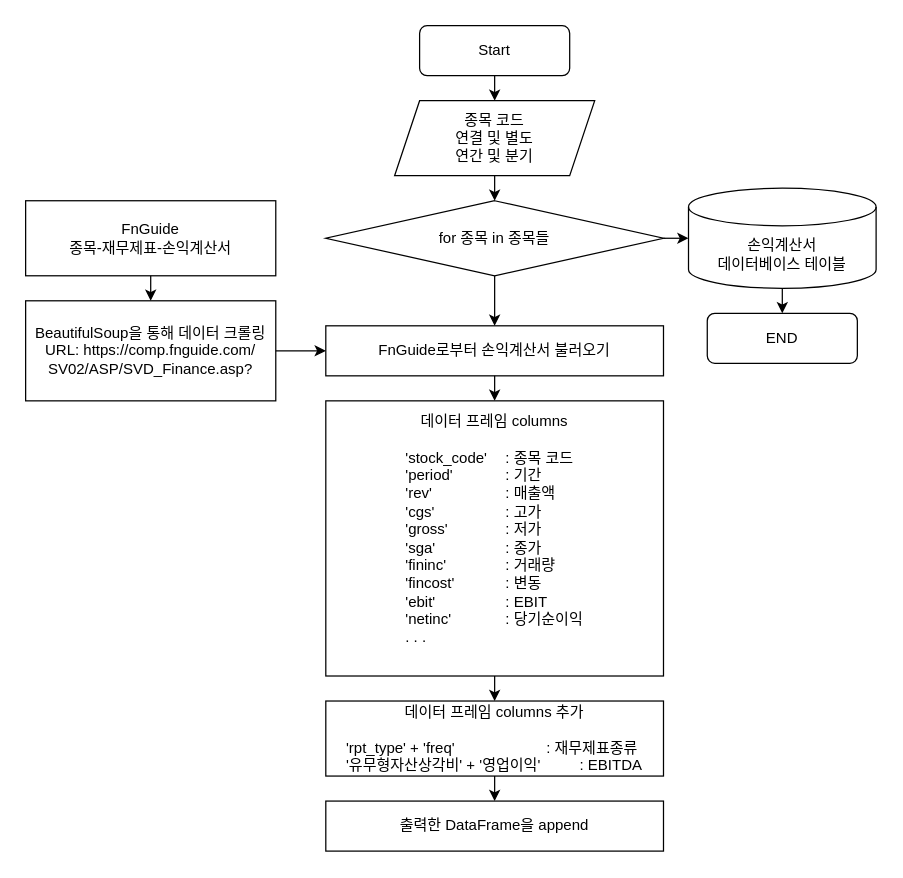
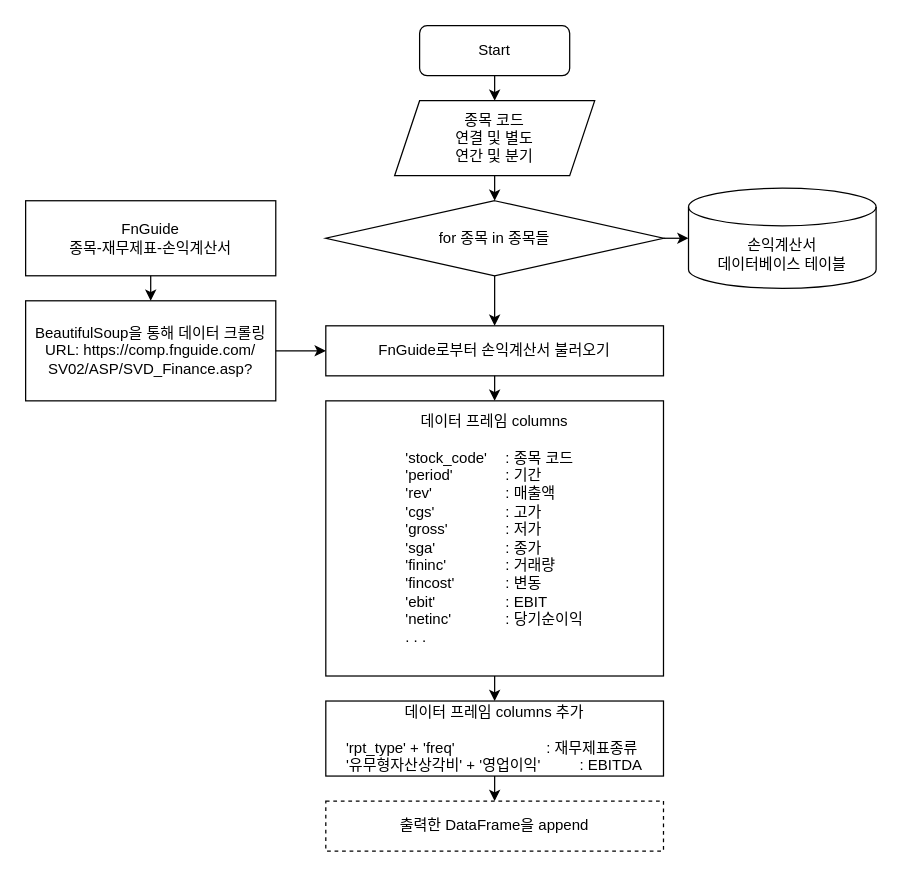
(782, 296) -> none
(782, 338) -> none
(494, 826) -> (494, 826)
